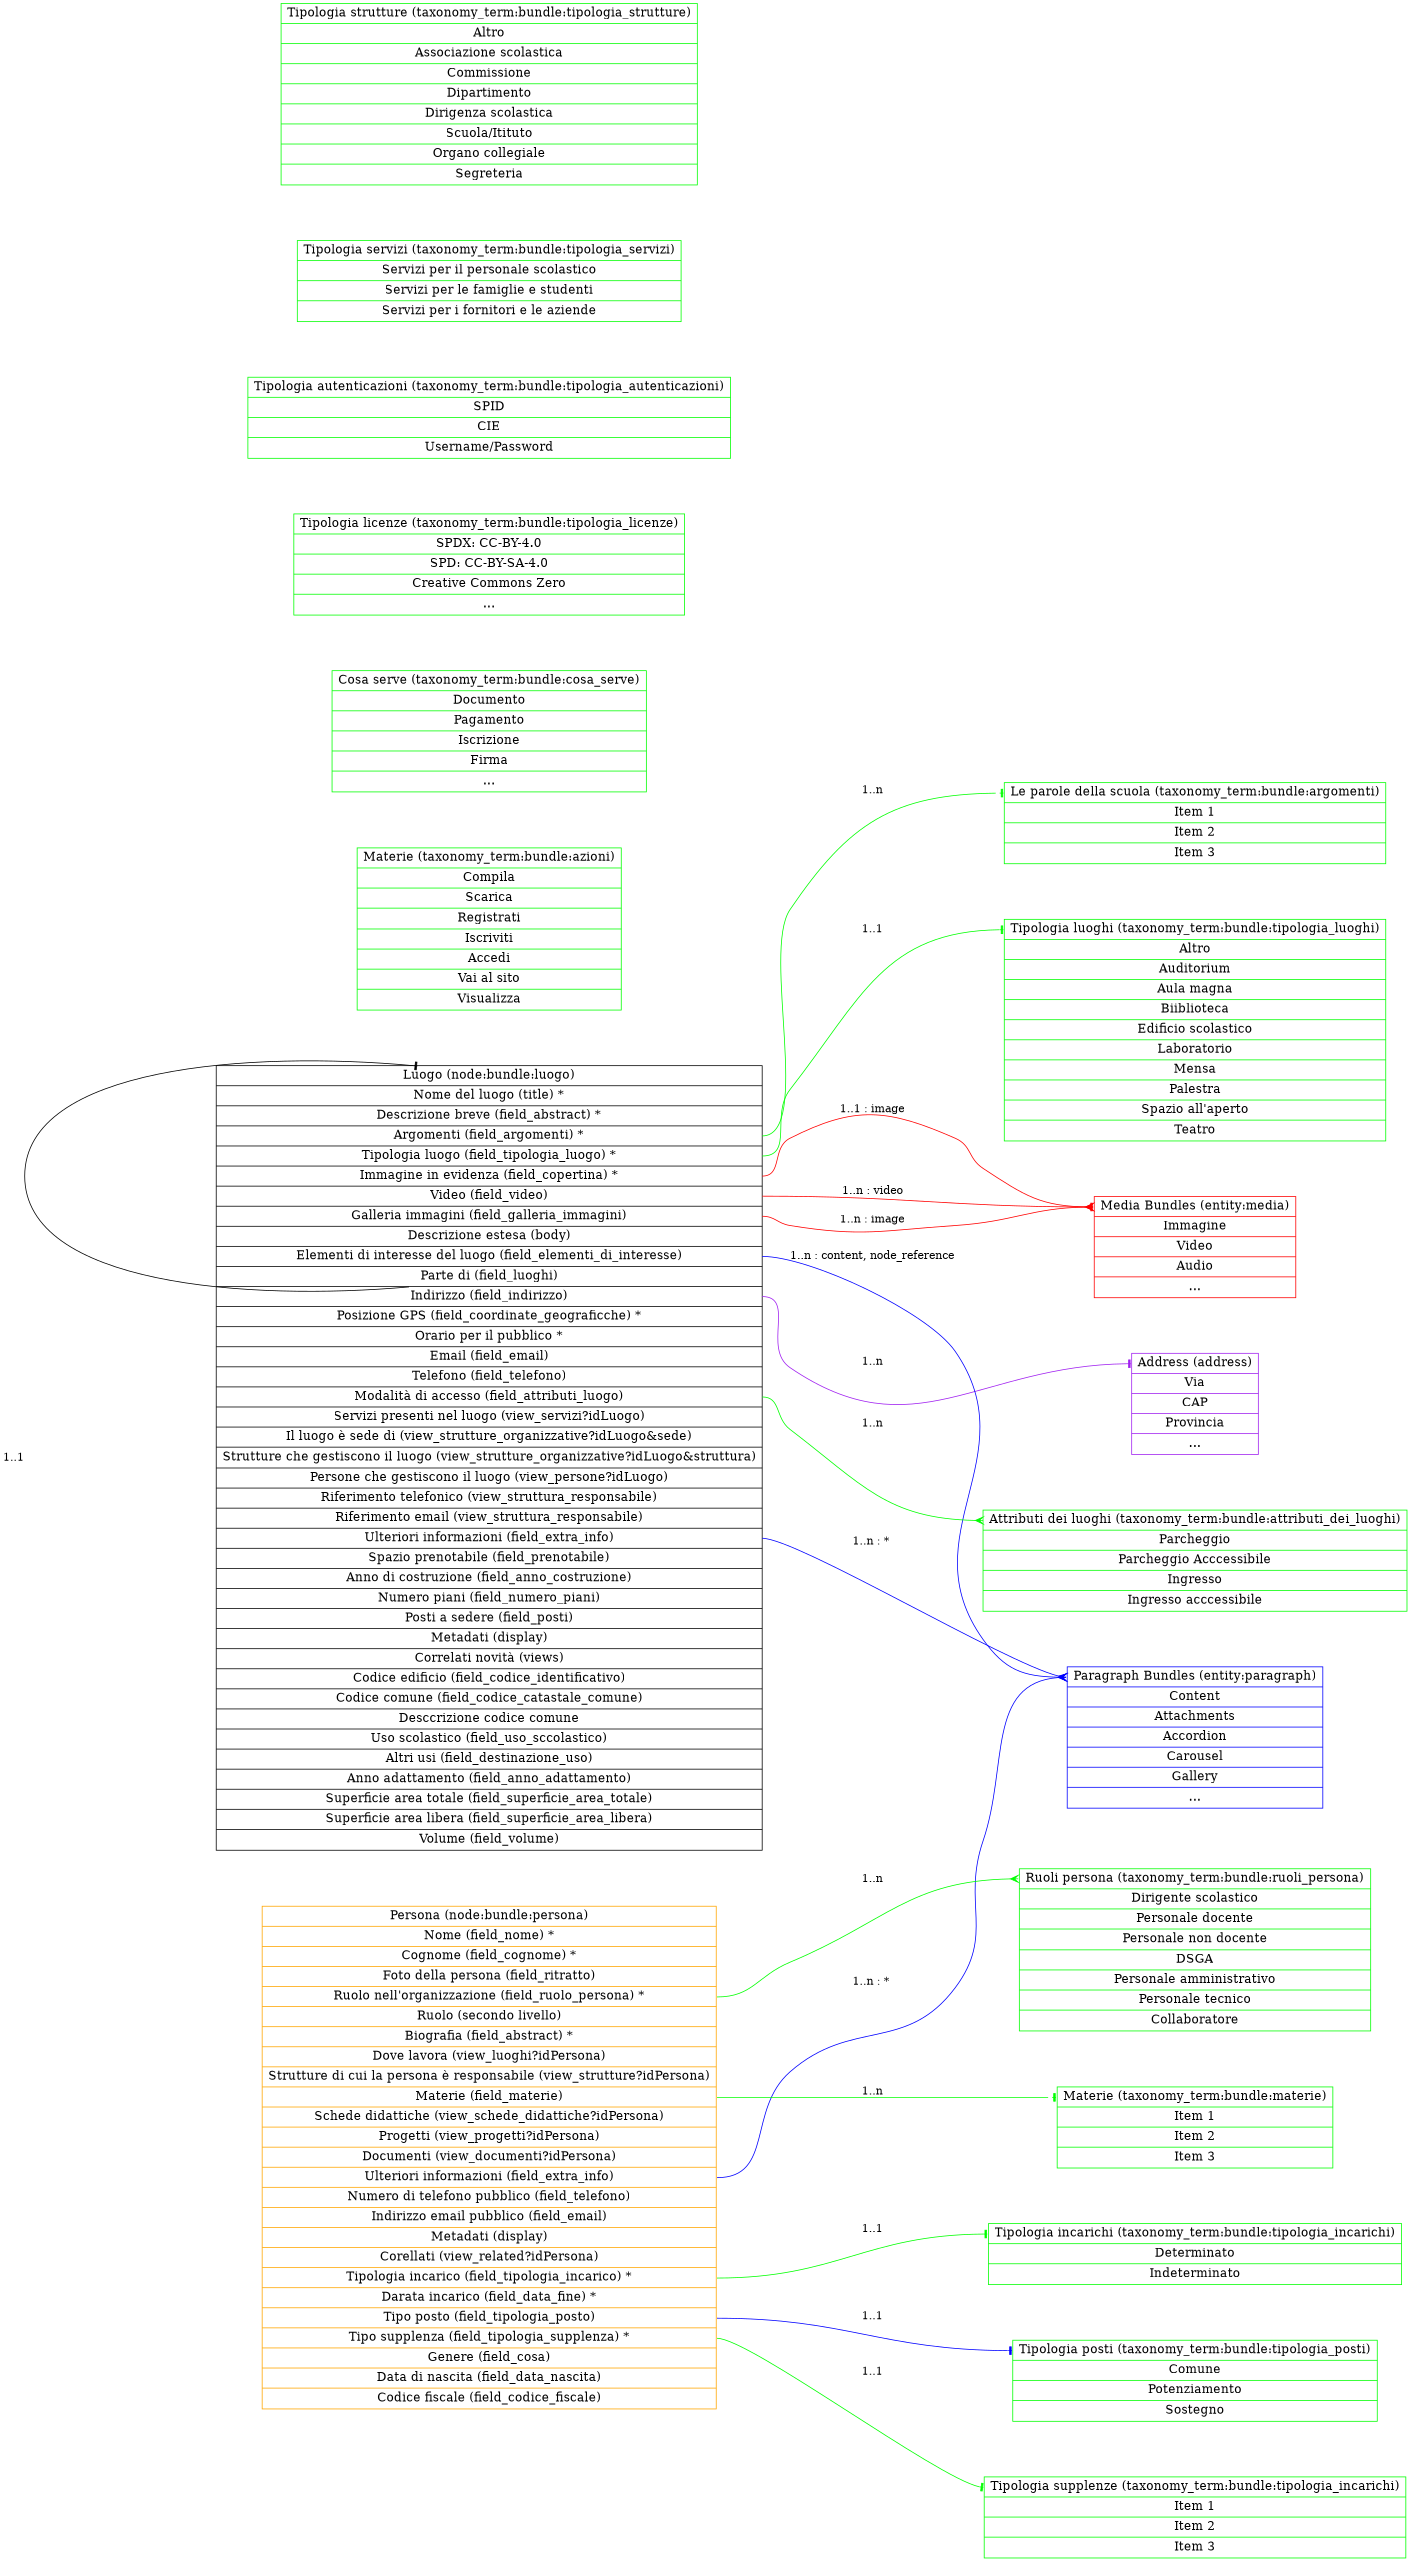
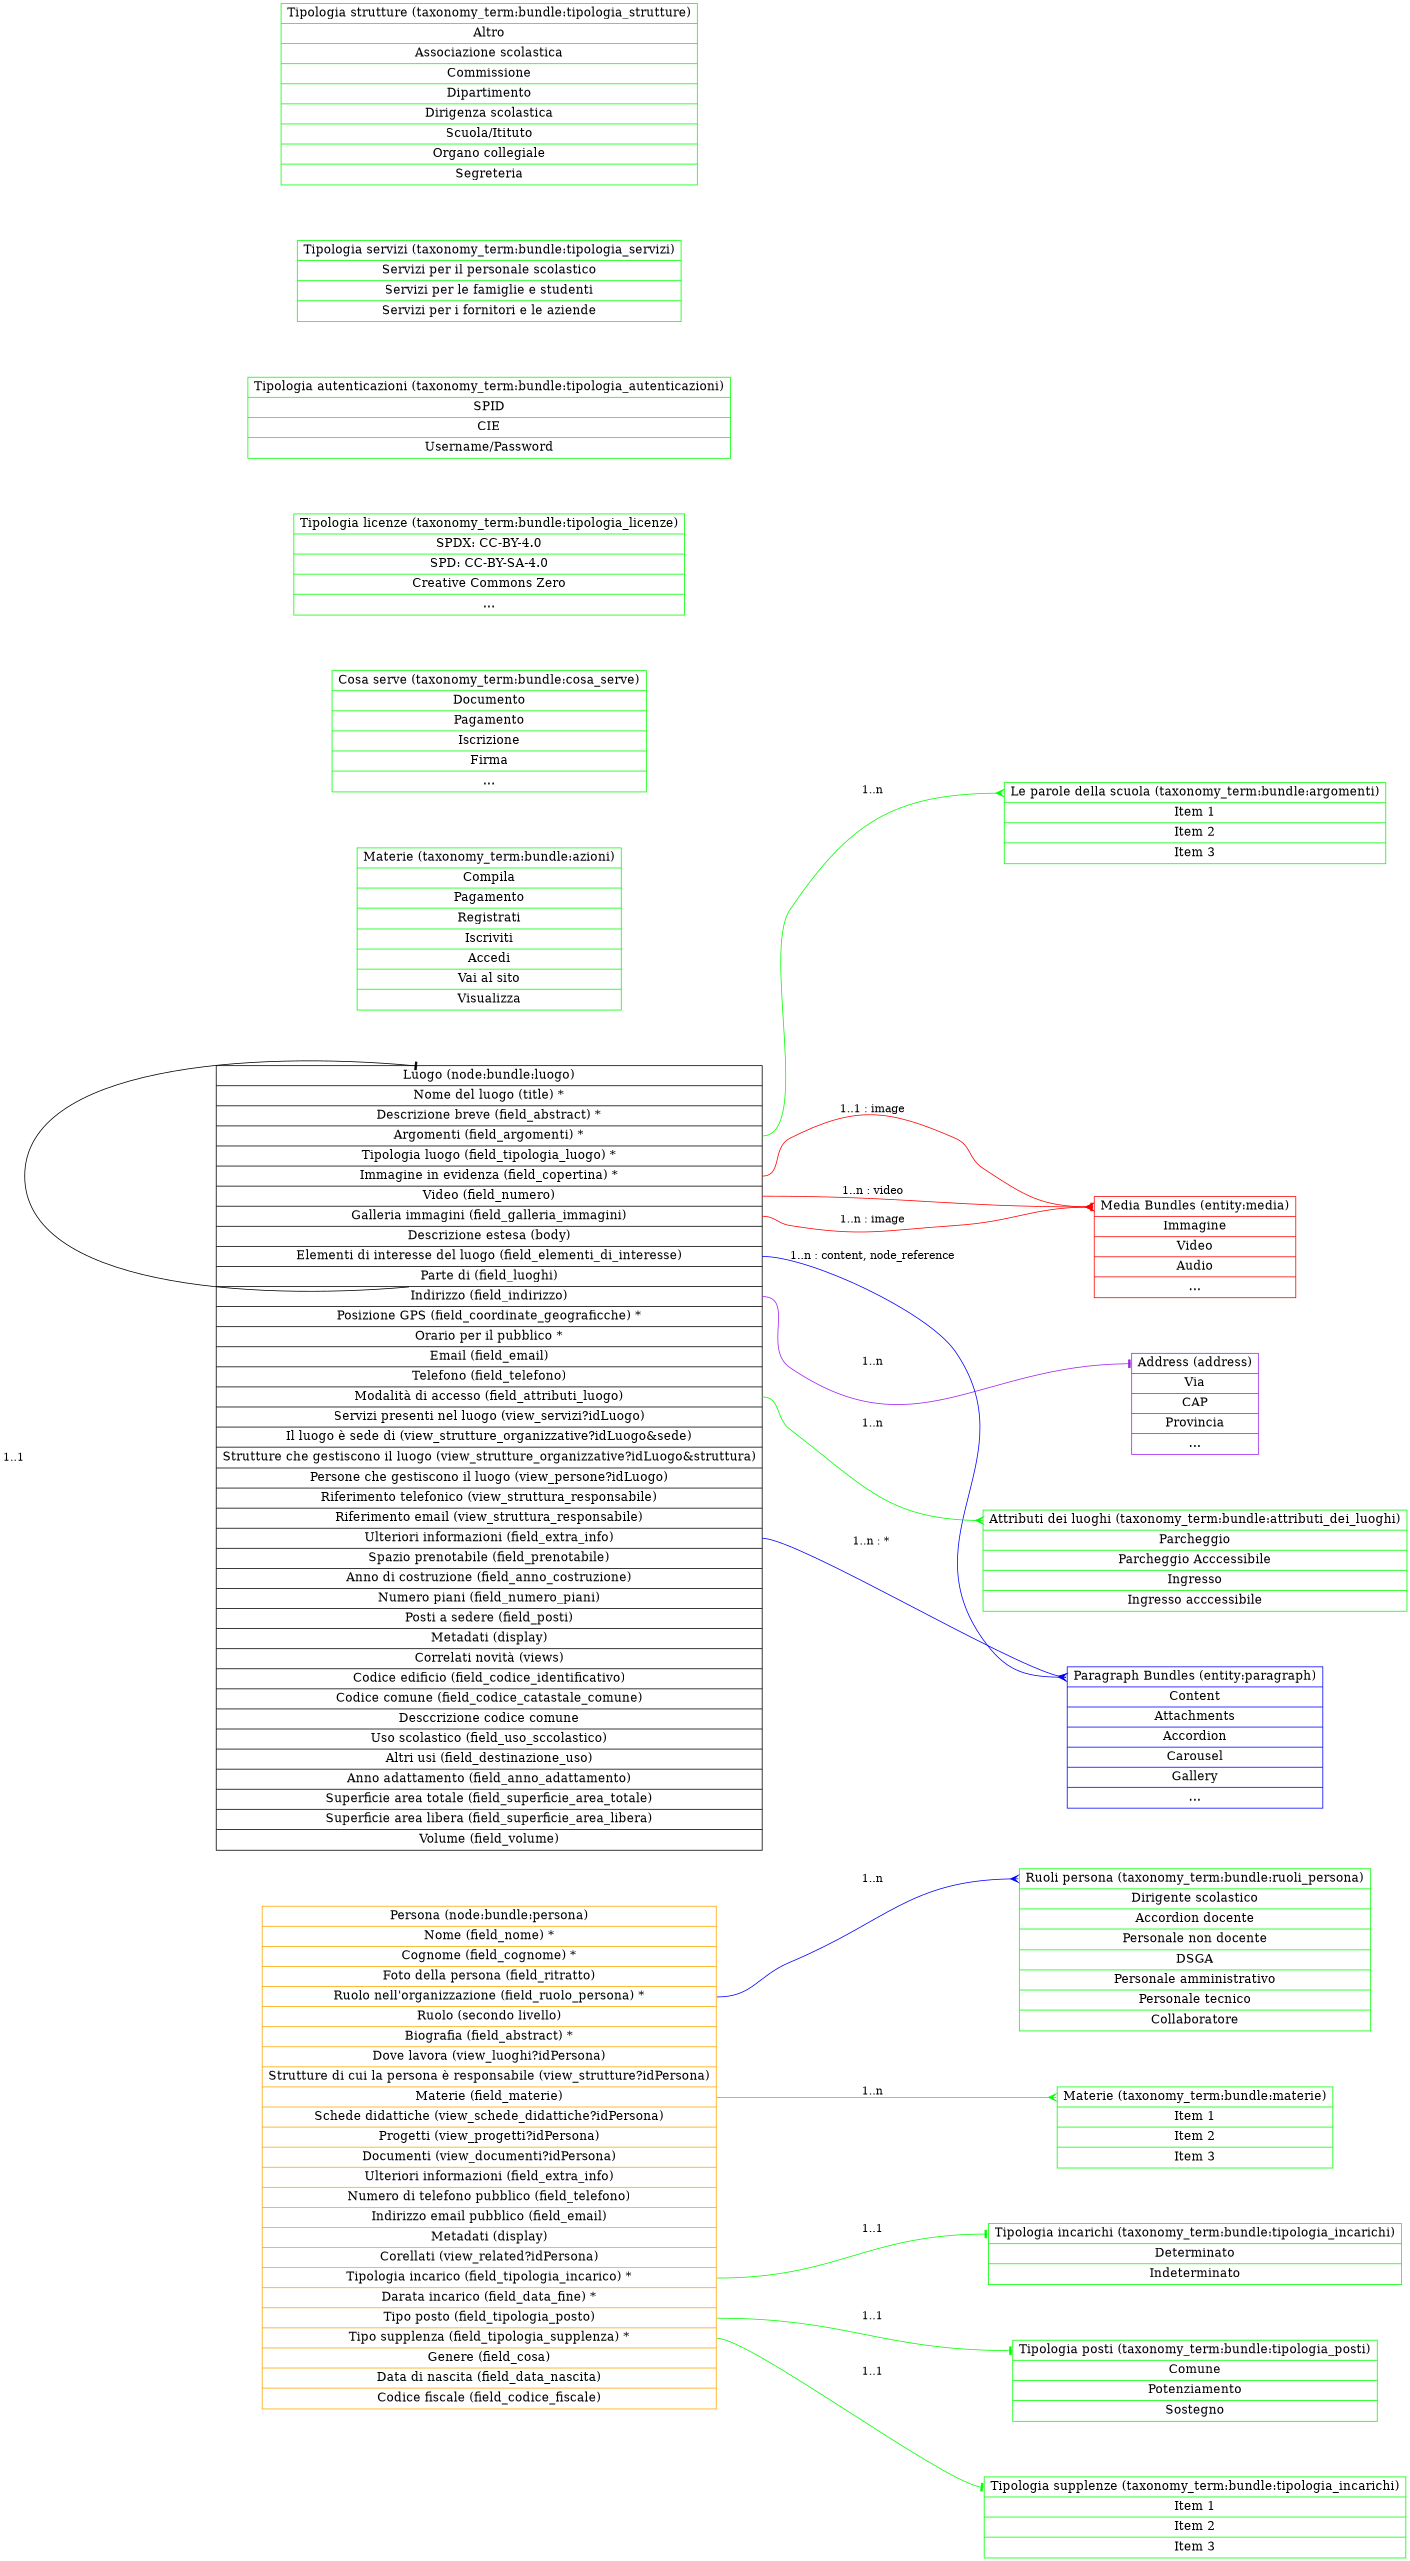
(489, 897) -> (489, 897)
(794, 905) -> (794, 905)
(1195, 1030) -> none
(489, 1195) -> (489, 1195)
(1195, 1918) -> (1195, 1918)
(860, 1927) -> (860, 1927)
(961, 1979) -> none
(883, 2097) -> (883, 2097)
(862, 2334) -> (862, 2334)
